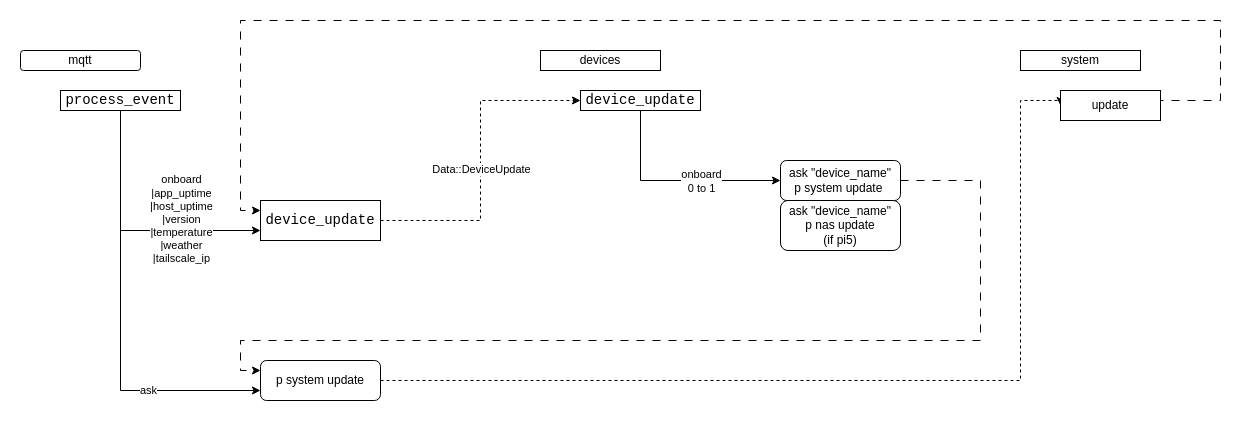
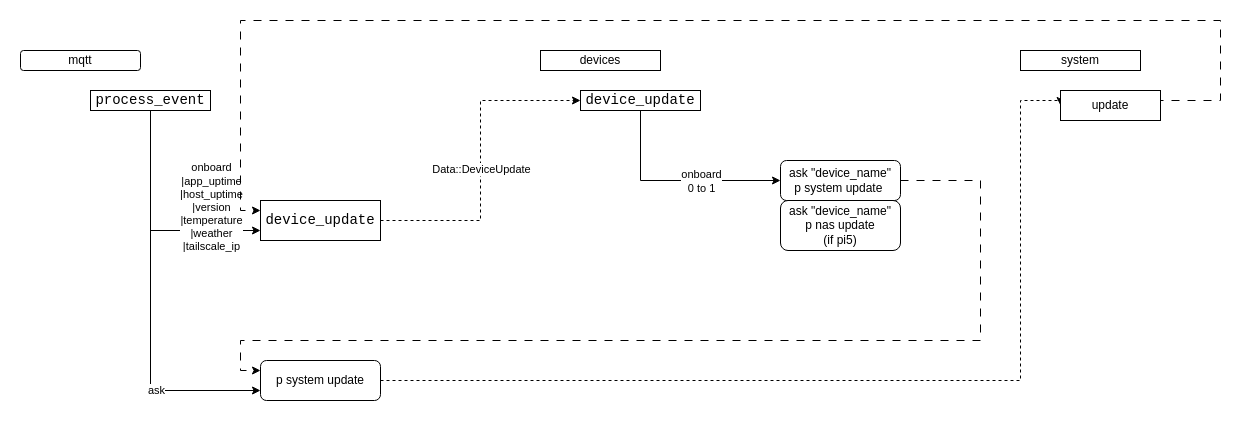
(121, 101) -> (151, 101)
